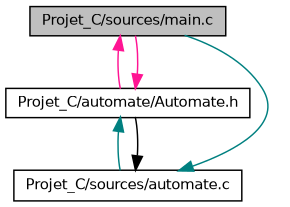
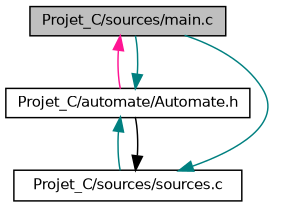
(138, 55) -> (138, 55)
(128, 186) -> (128, 186)
